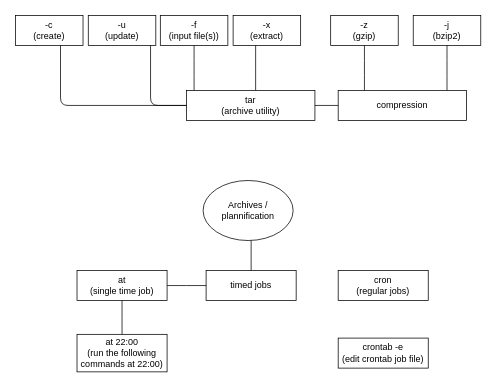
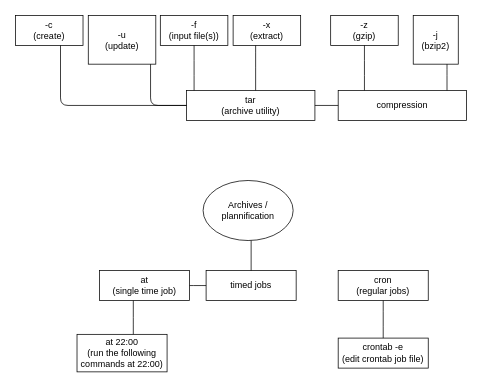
(122, 30) -> (122, 40)
(447, 30) -> (435, 40)
(122, 285) -> (144, 285)
none -> (383, 319)
